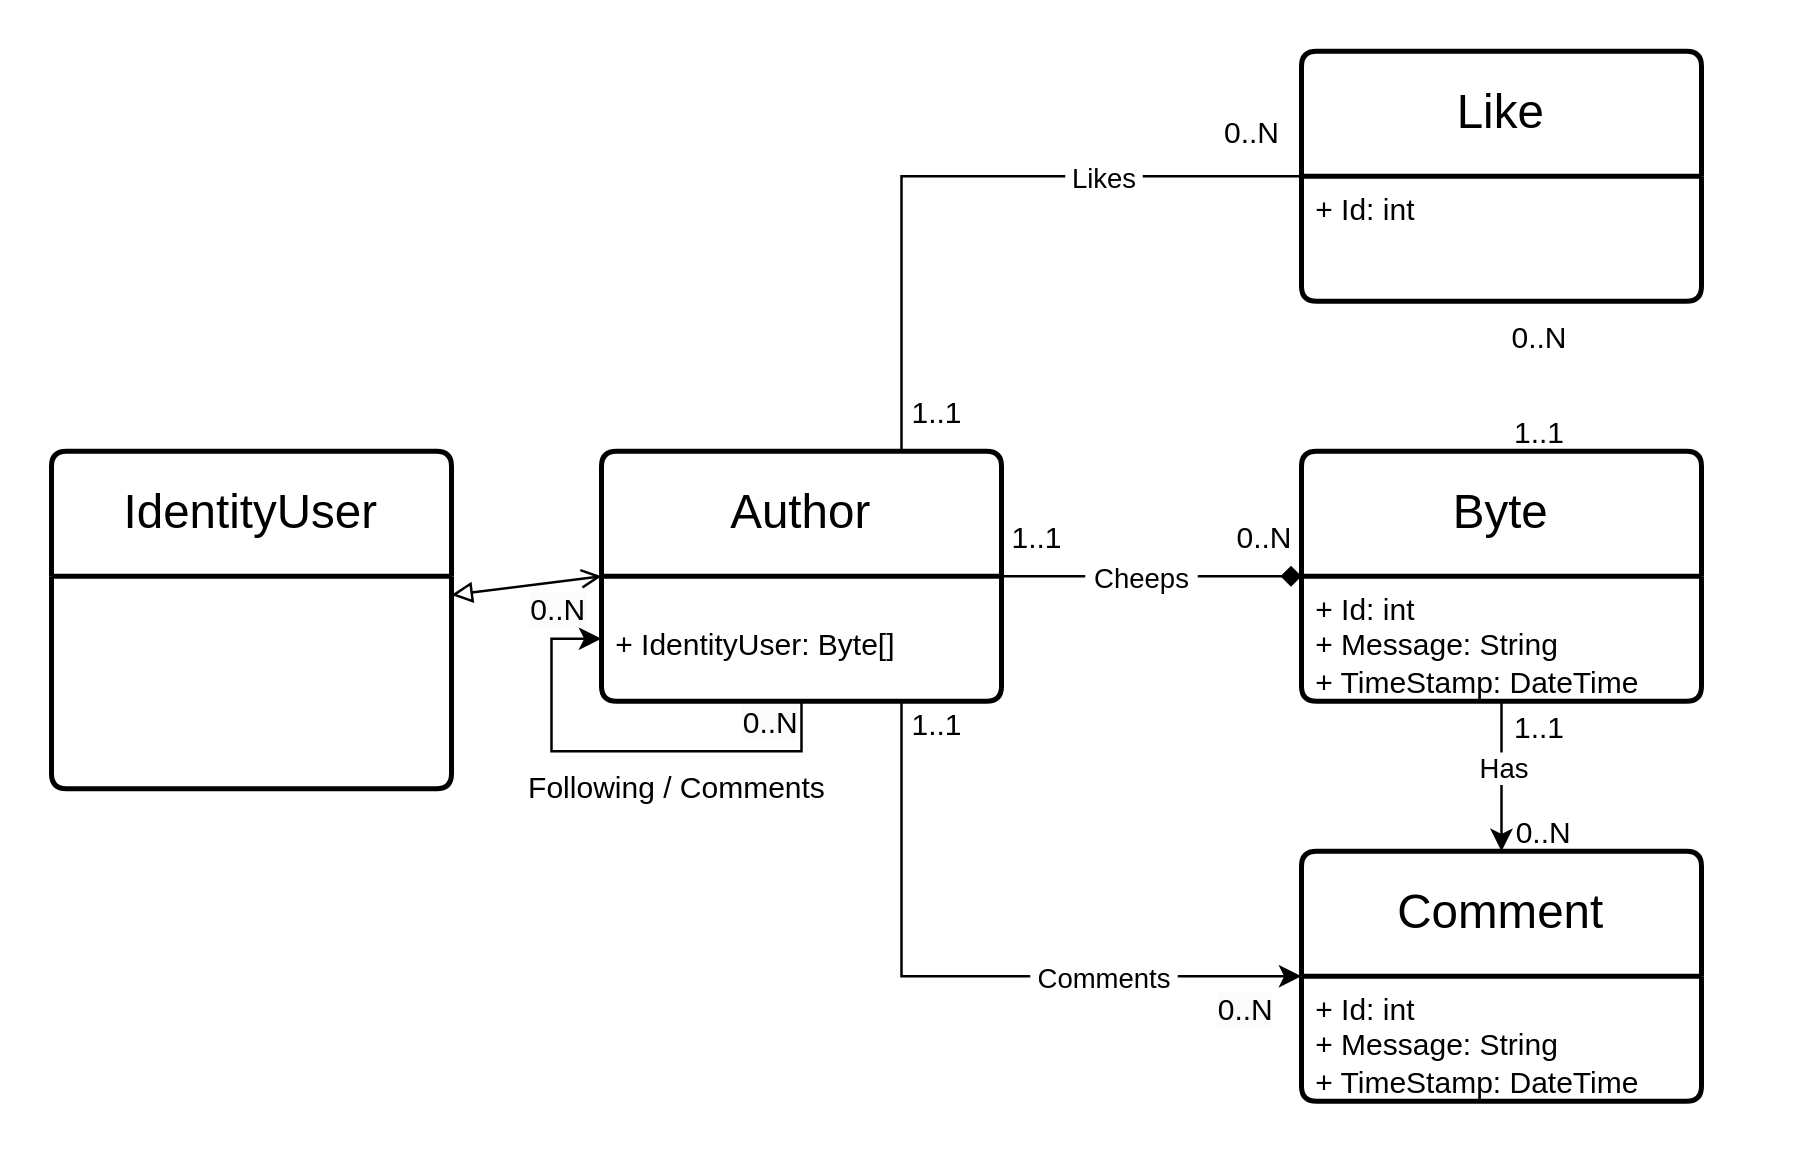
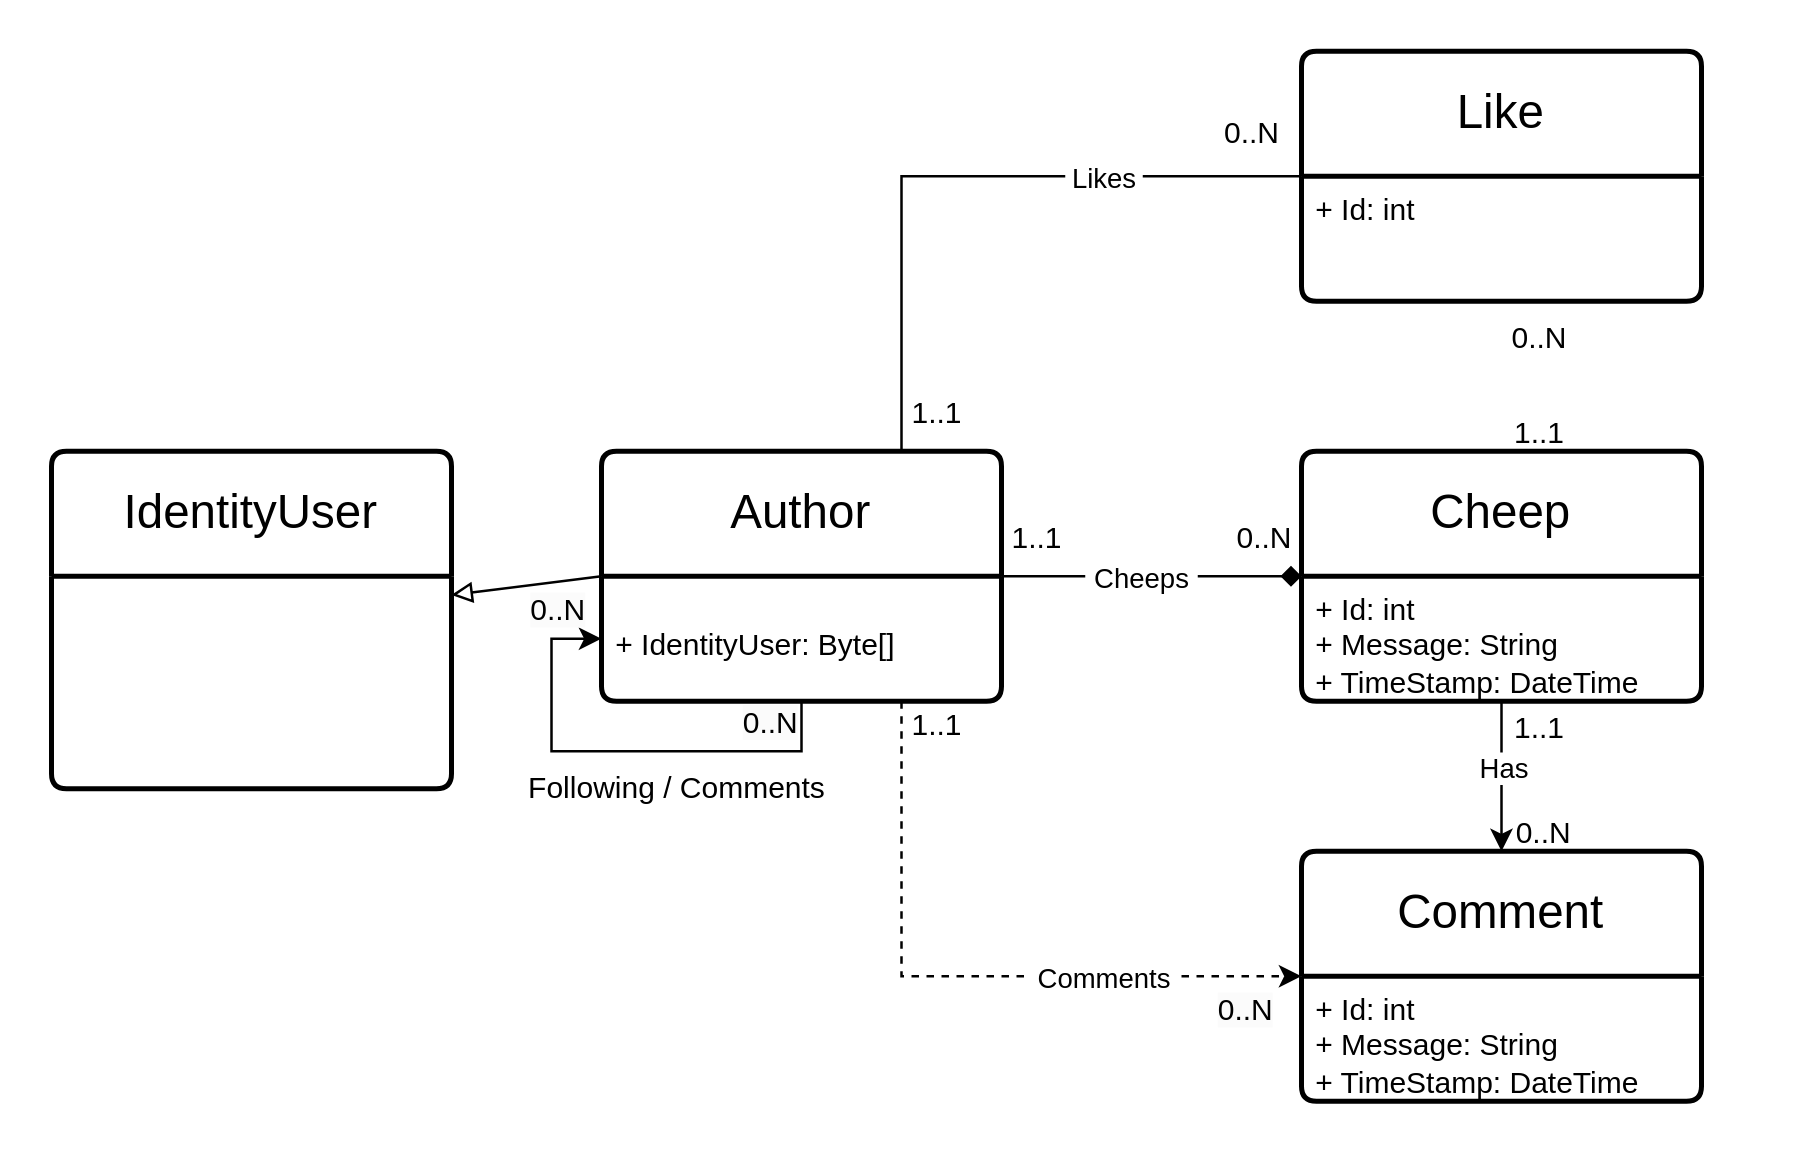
(1501, 514) -> (1501, 514)
(592, 577) -> (593, 577)
(901, 906) -> (901, 906)
